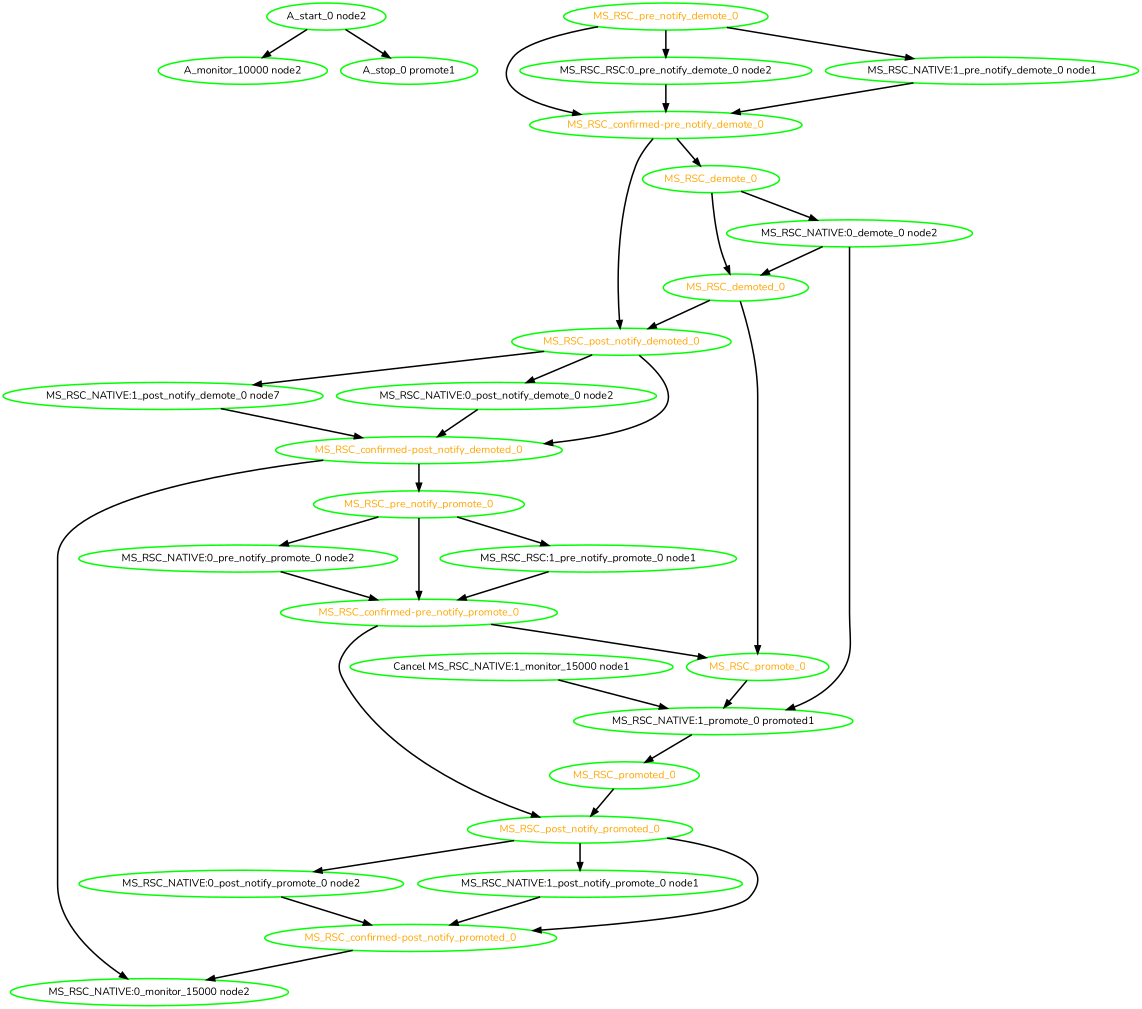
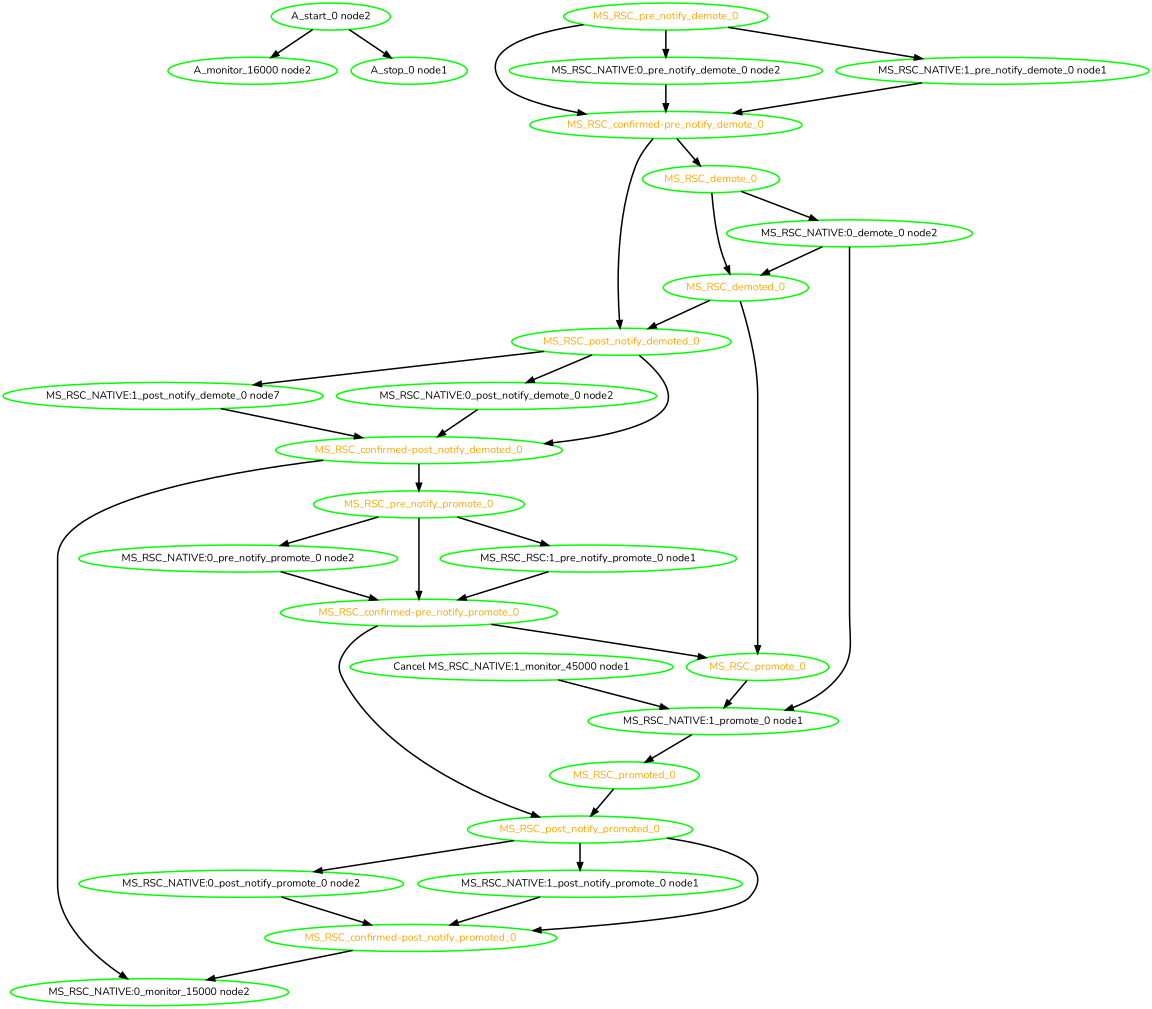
(243, 71) -> (253, 71)
(409, 71) -> (409, 71)
(666, 71) -> (666, 71)
(512, 667) -> (512, 667)
(713, 721) -> (713, 721)
